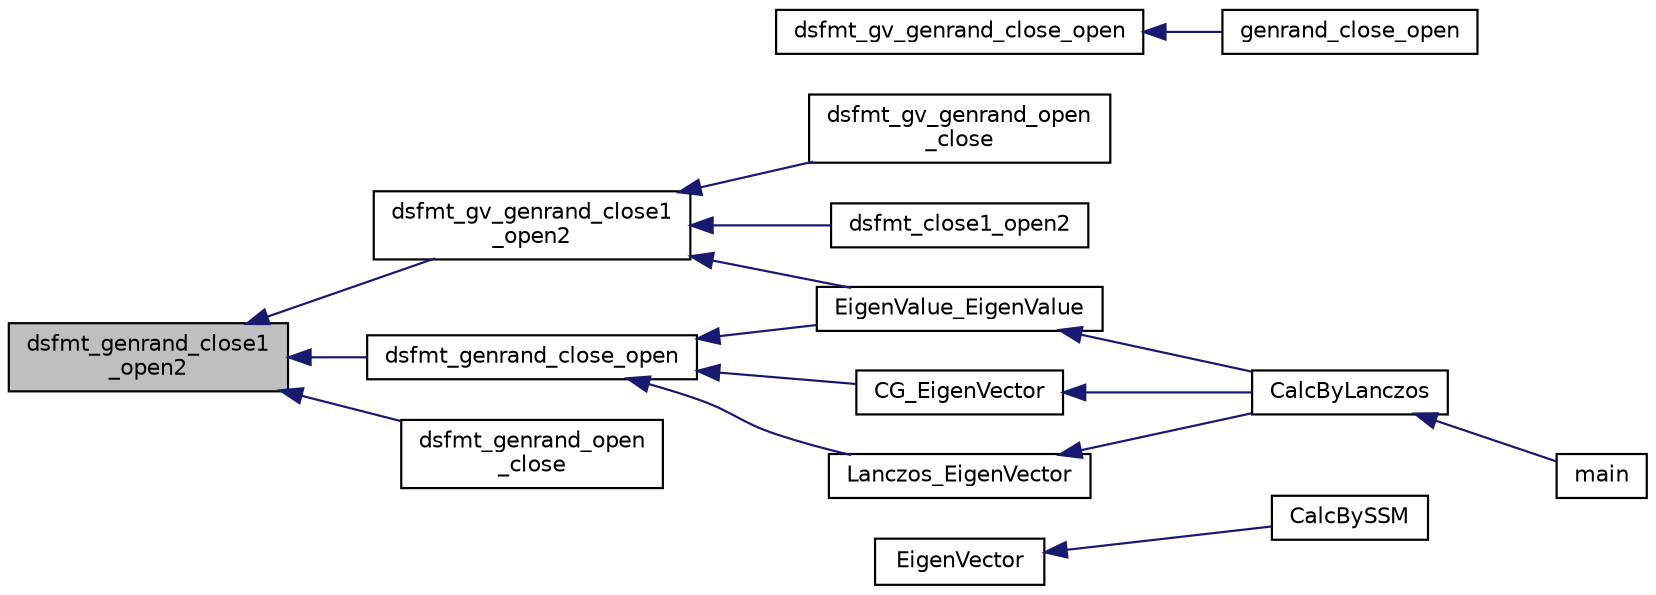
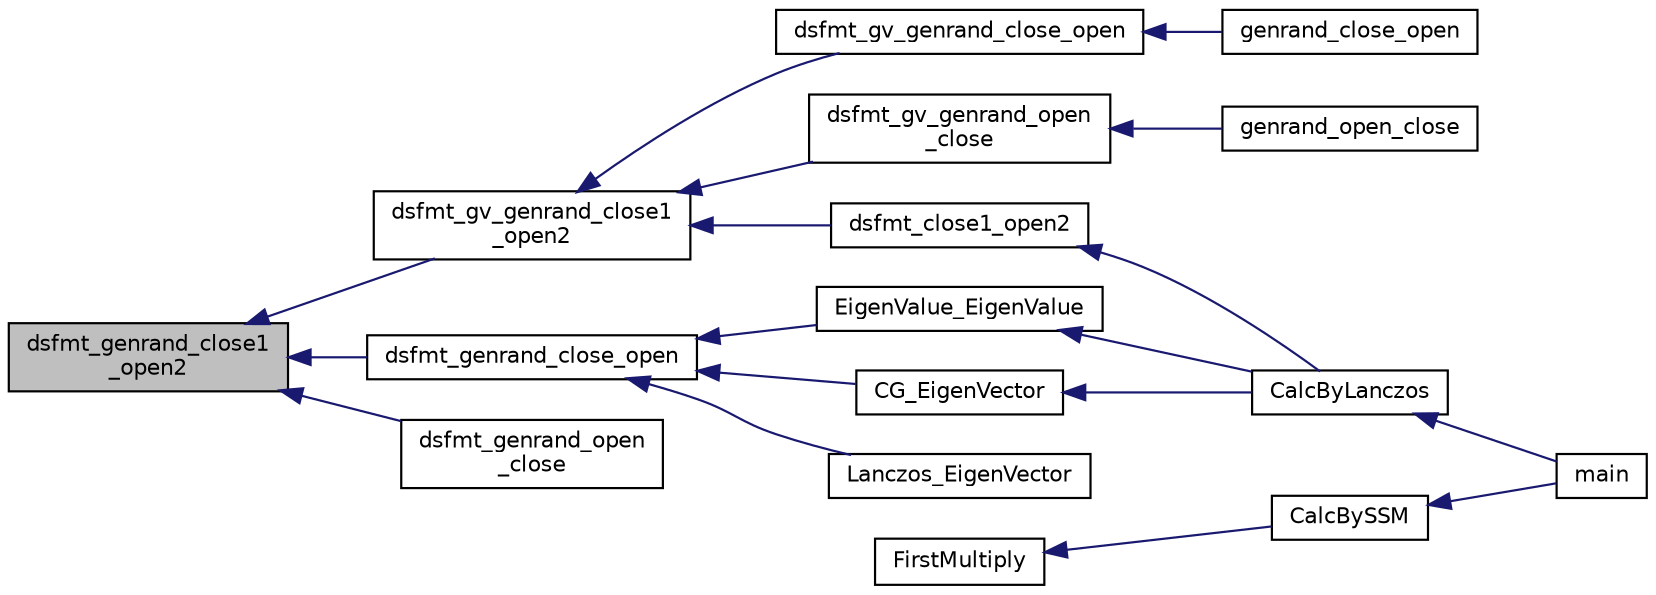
none -> (1350, 129)
(782, 274) -> (712, 105)
(1167, 432) -> (1215, 303)
none -> (1503, 492)
(960, 562) -> (960, 562)
